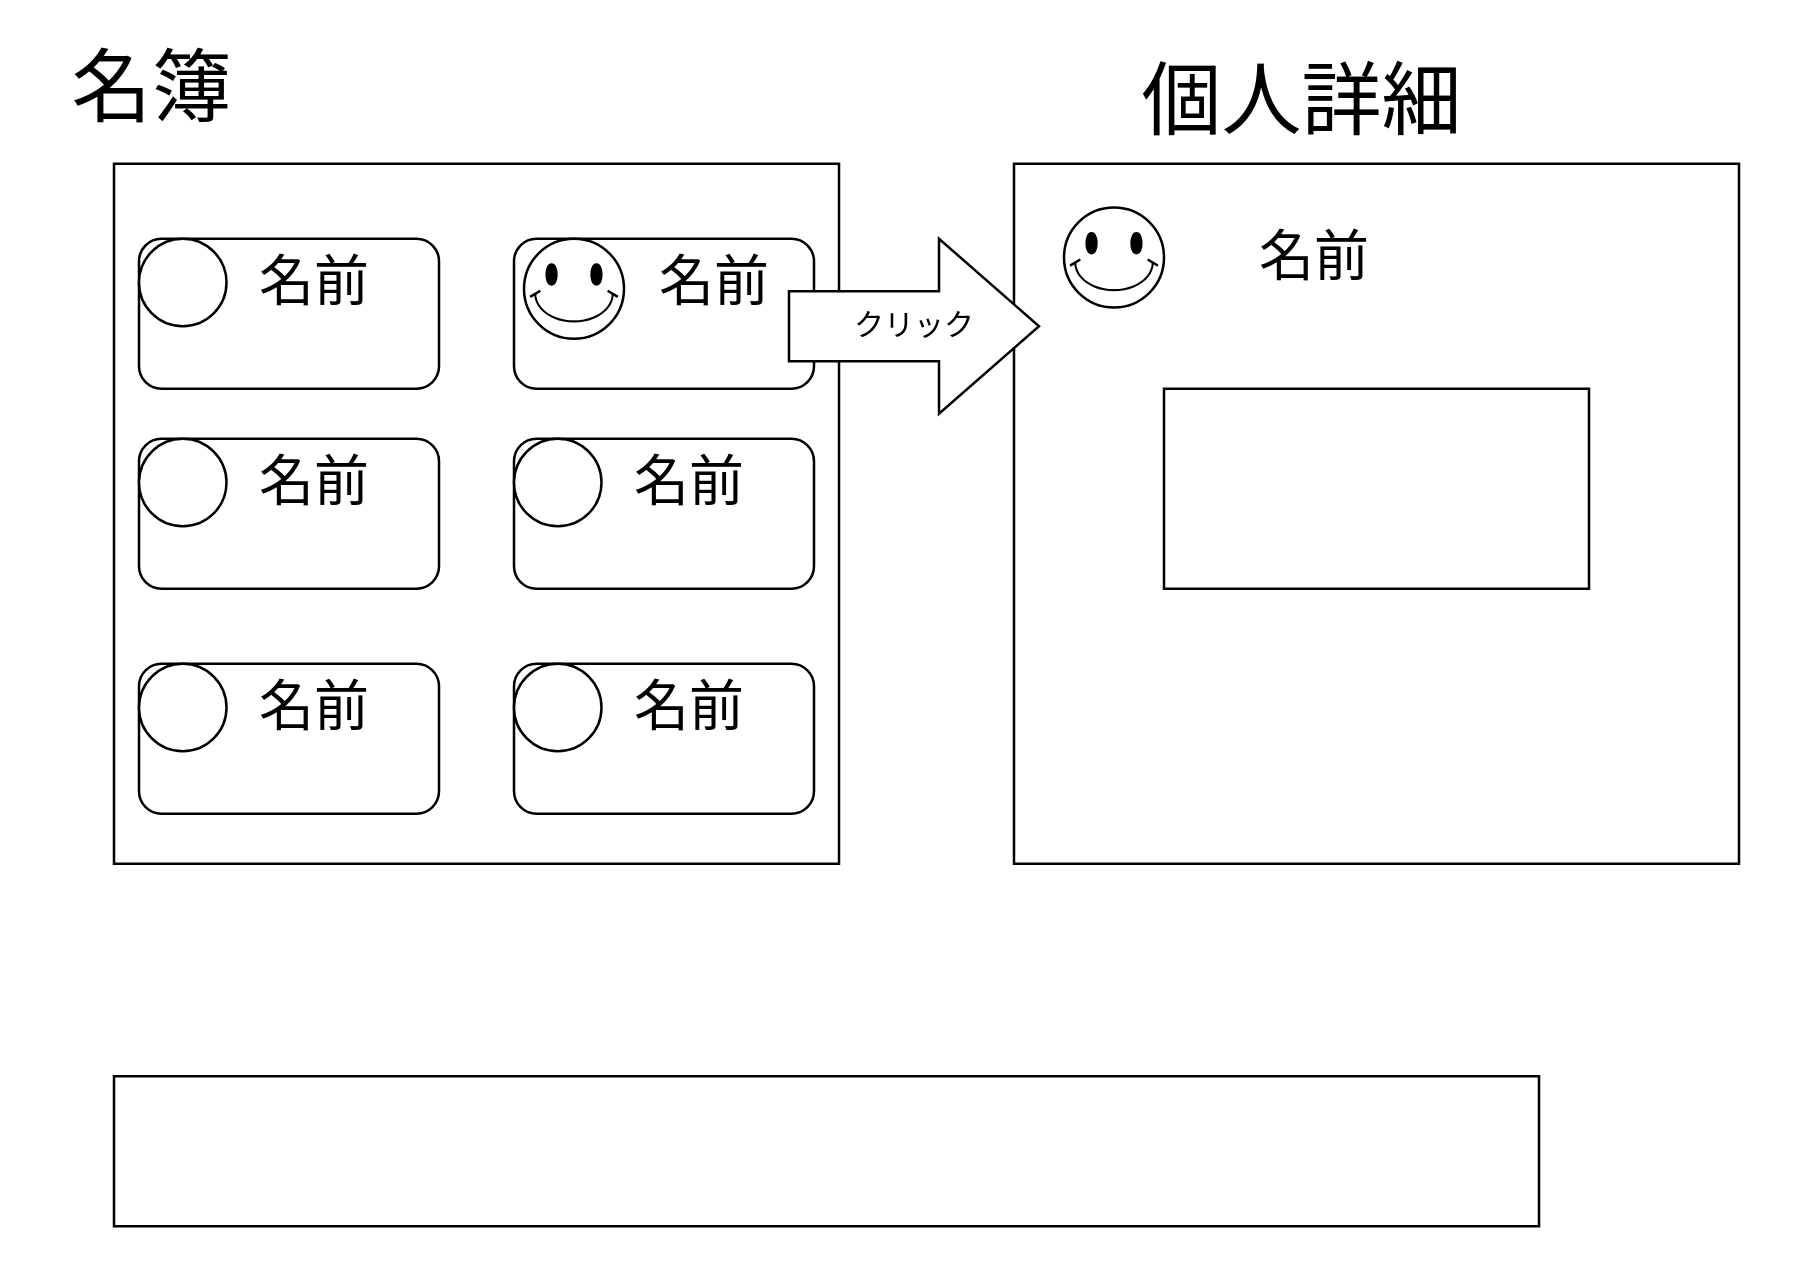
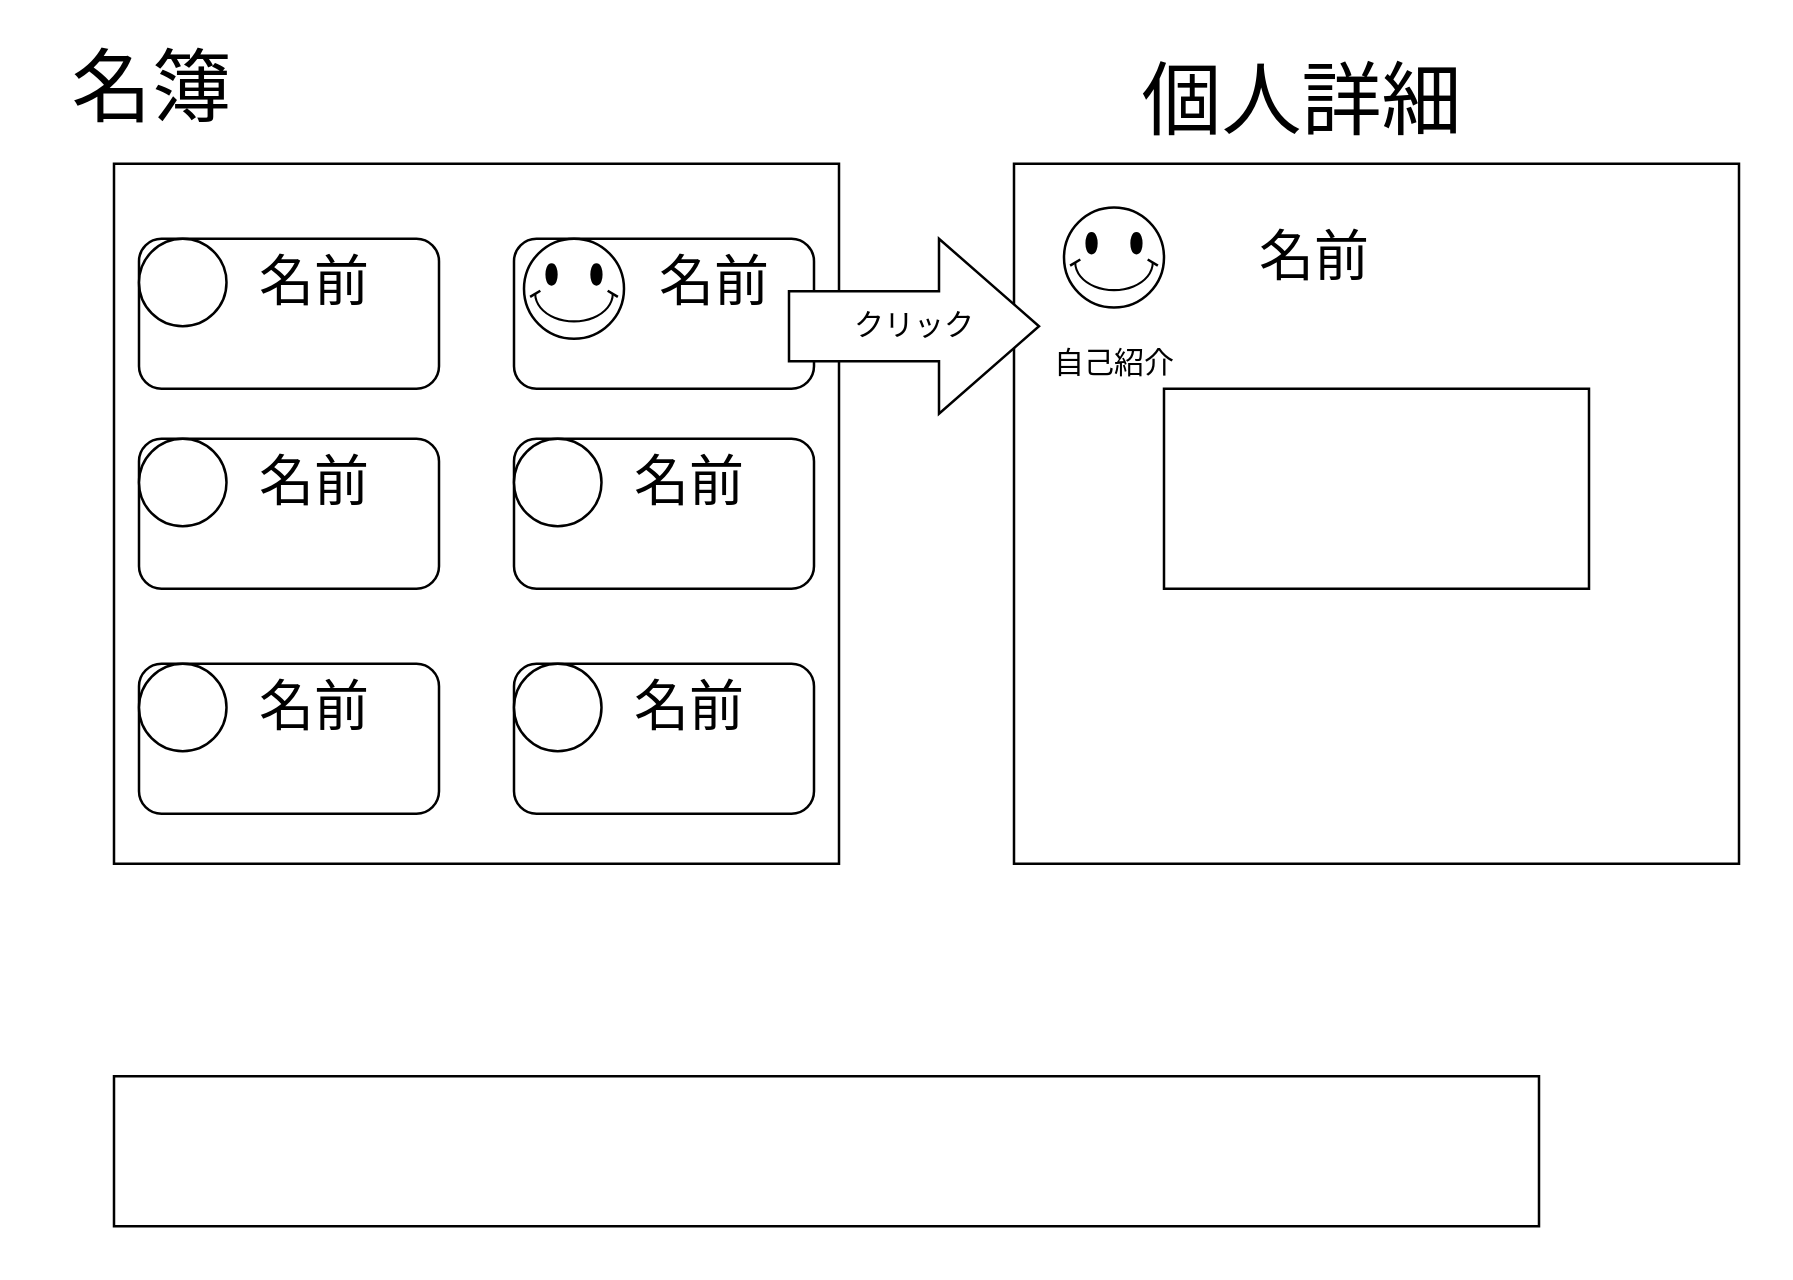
none -> (1114, 364)
